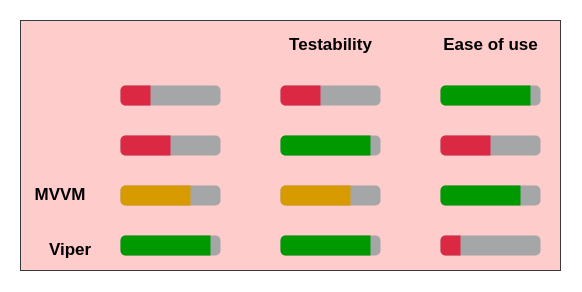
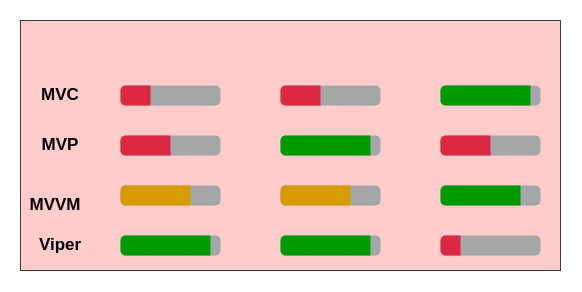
(331, 46) -> none
(491, 46) -> none
none -> (61, 96)
none -> (61, 146)
(61, 196) -> (56, 206)
(71, 251) -> (61, 246)
